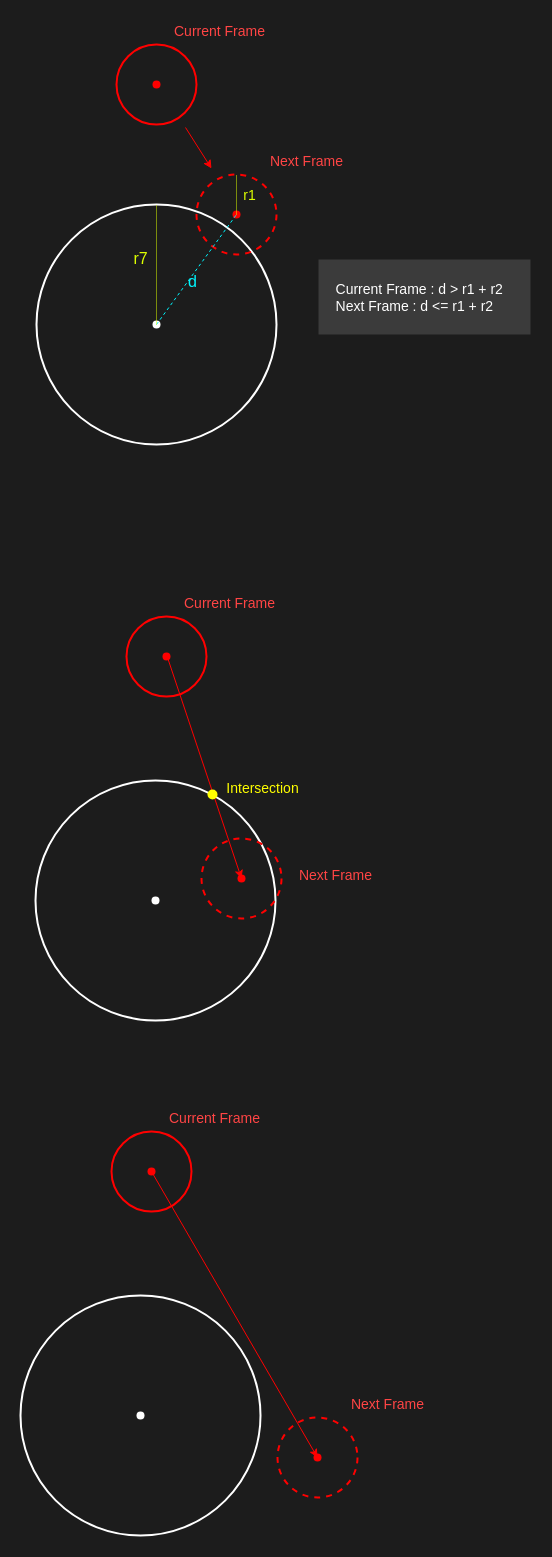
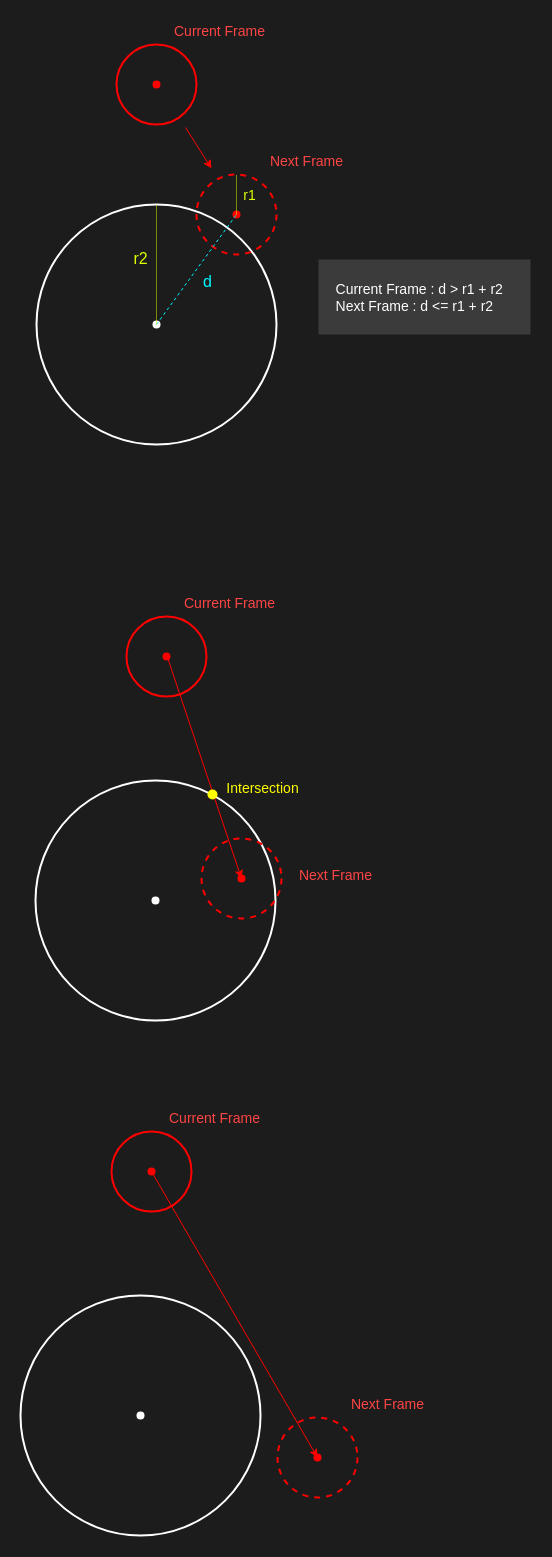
(141, 259) -> (141, 259)
(193, 282) -> (208, 282)
